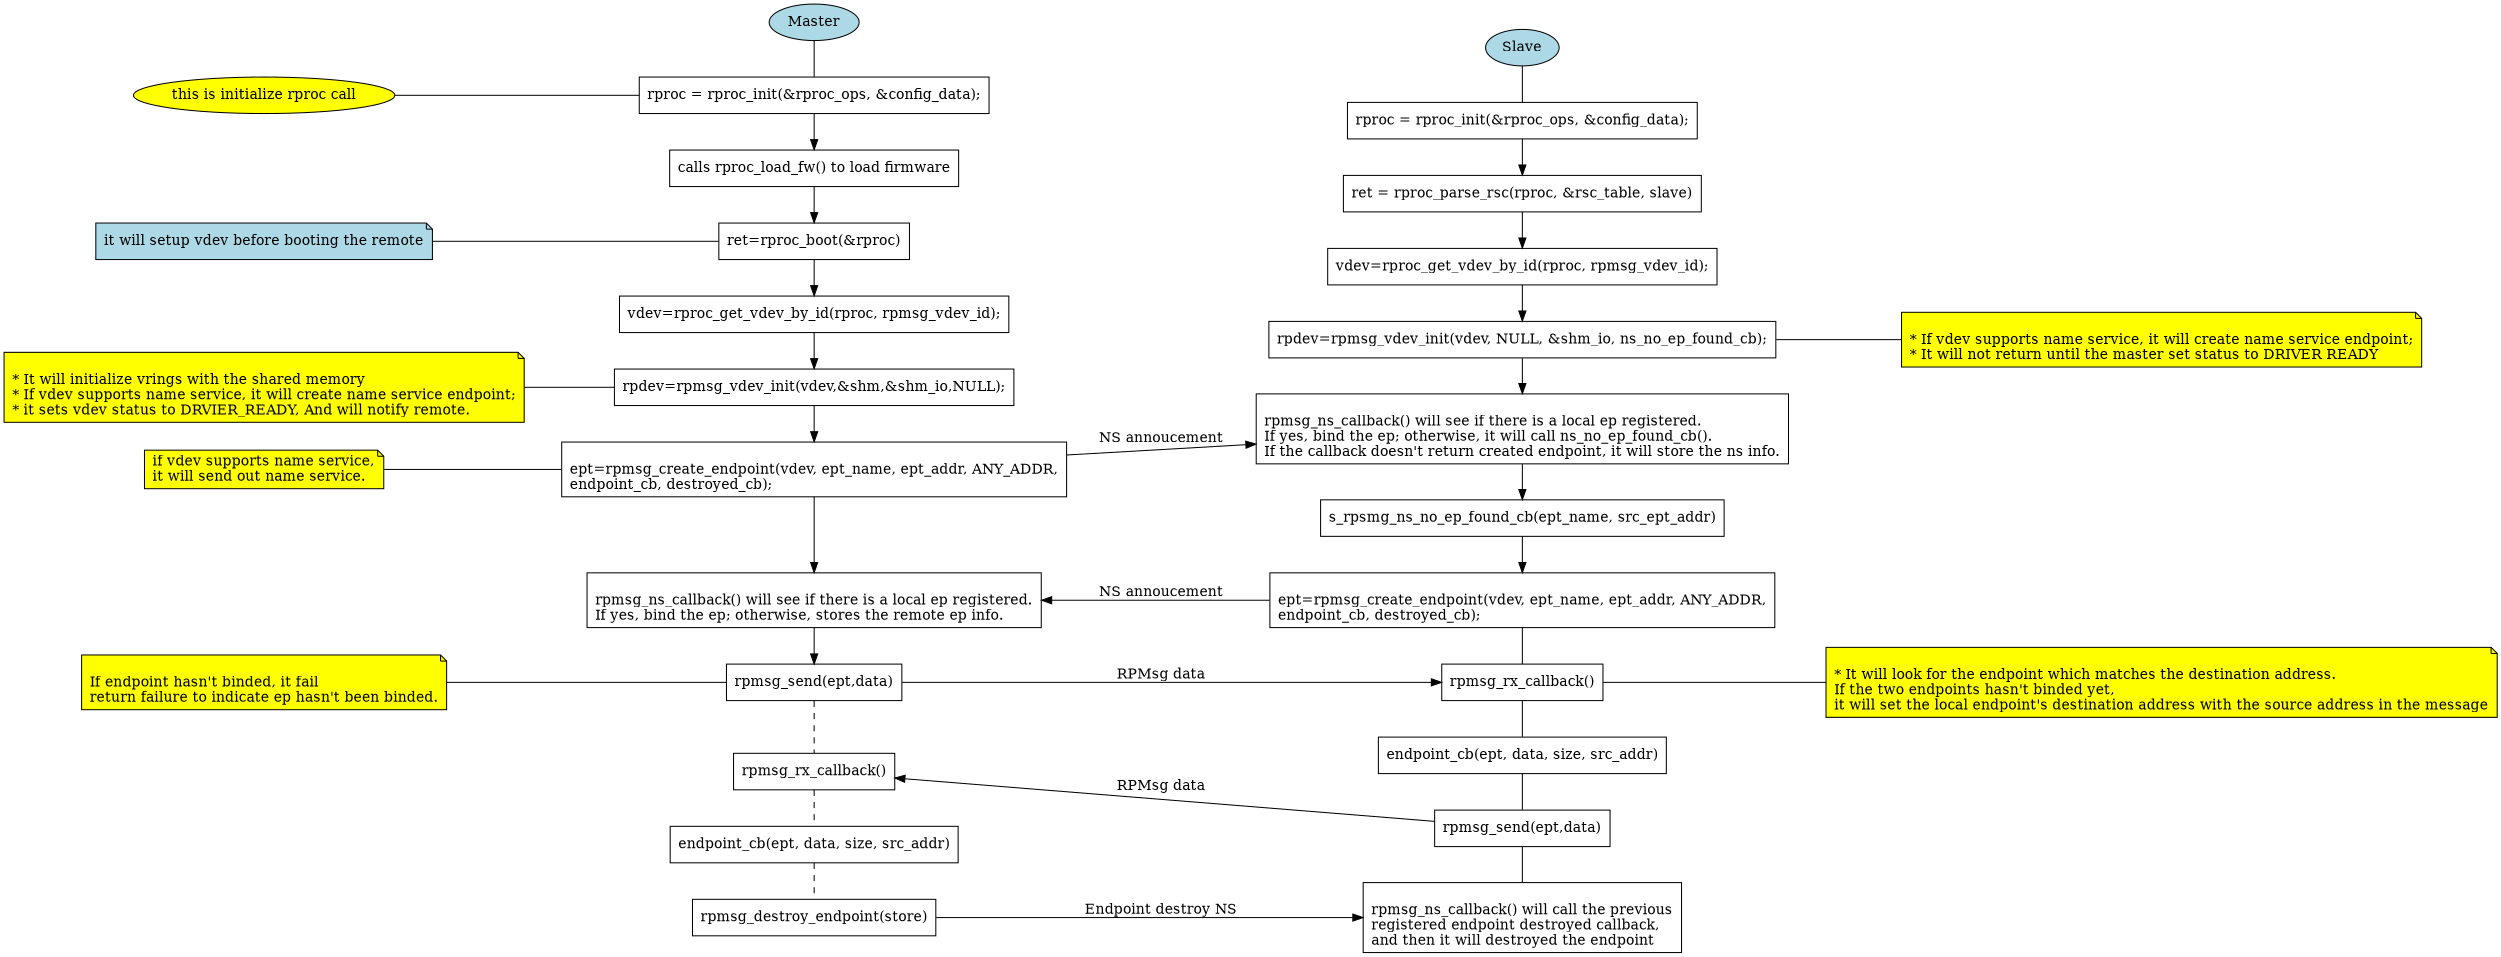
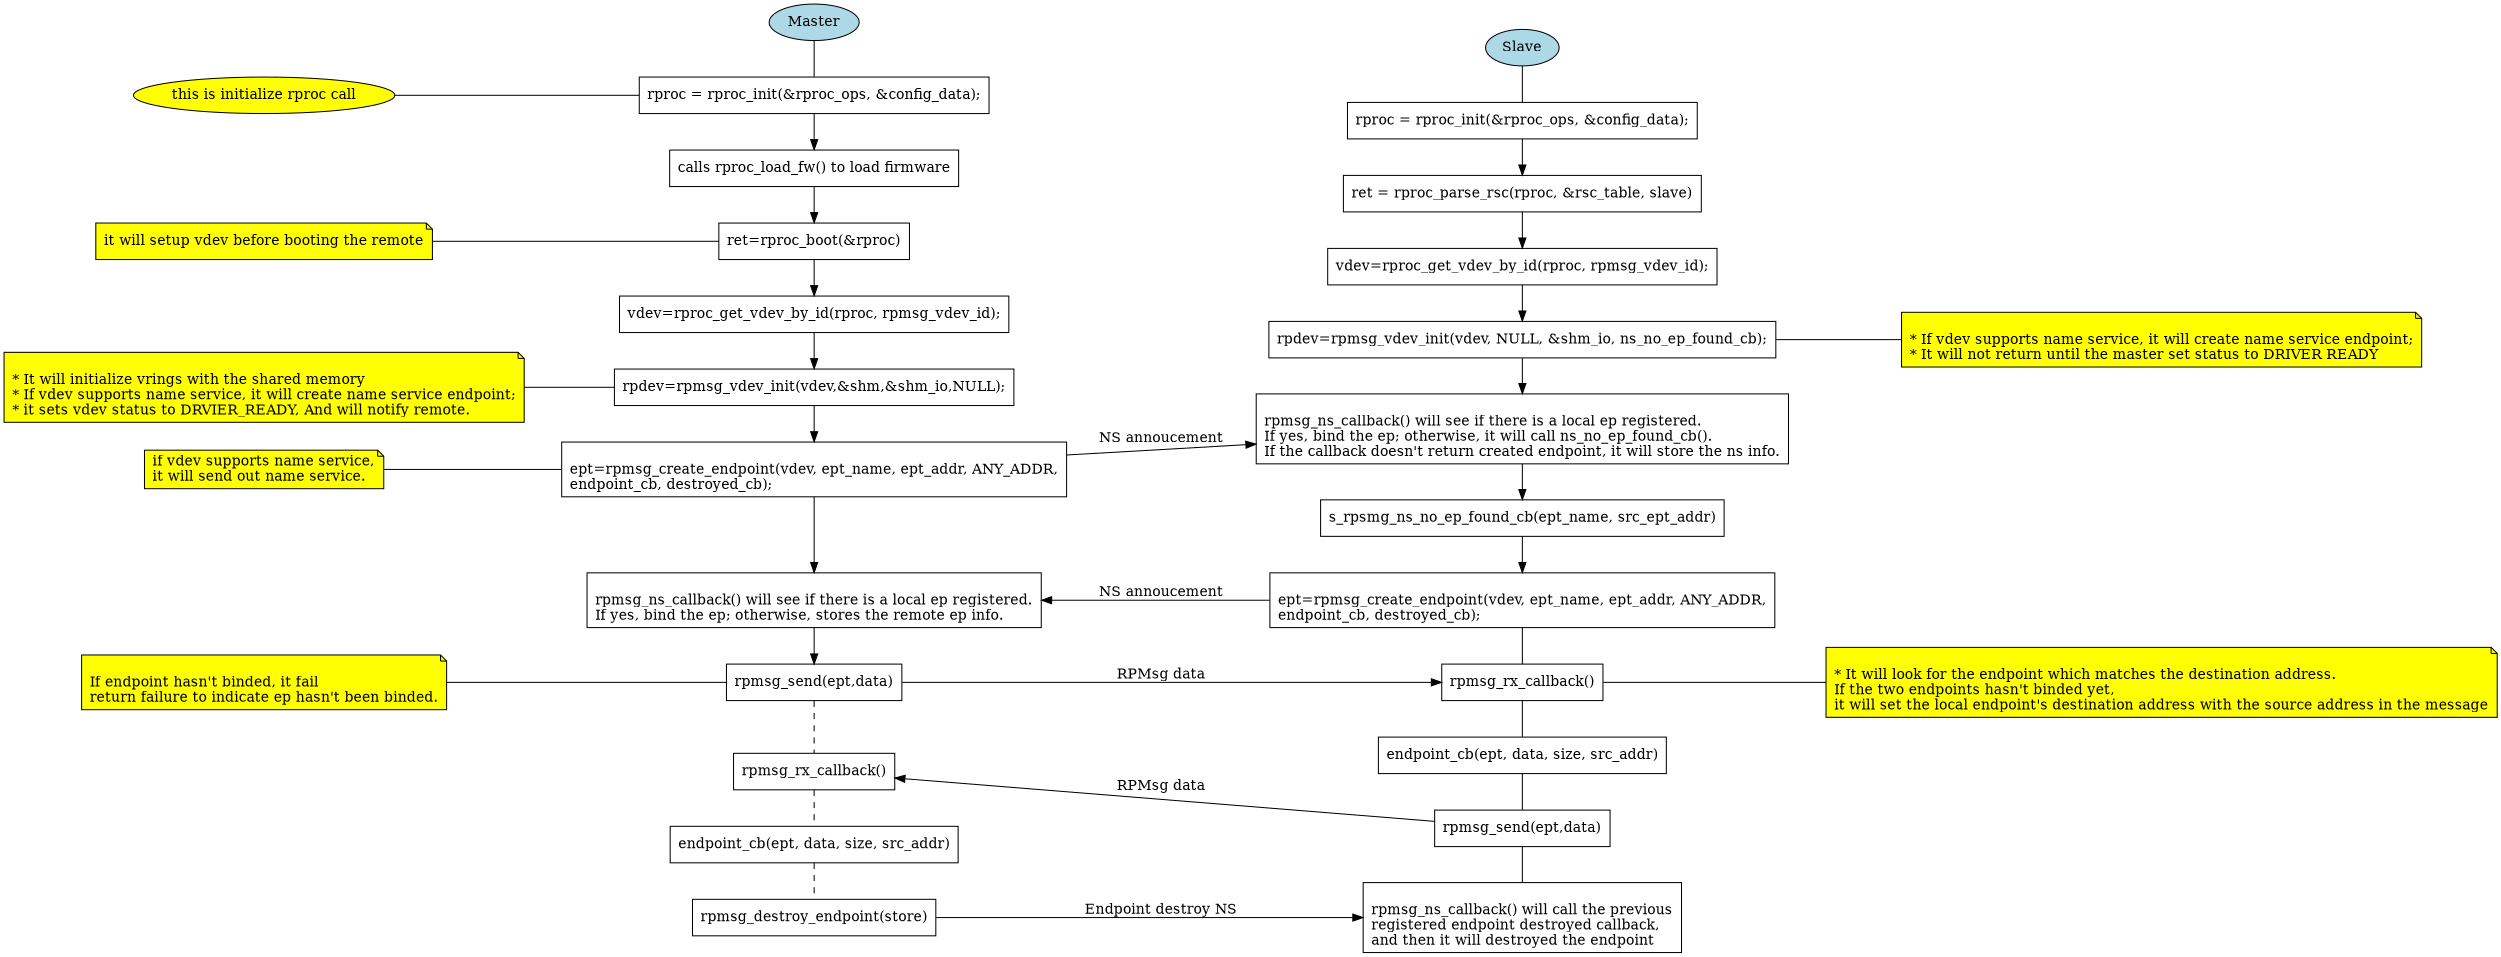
(264, 241) -> (264, 241)
